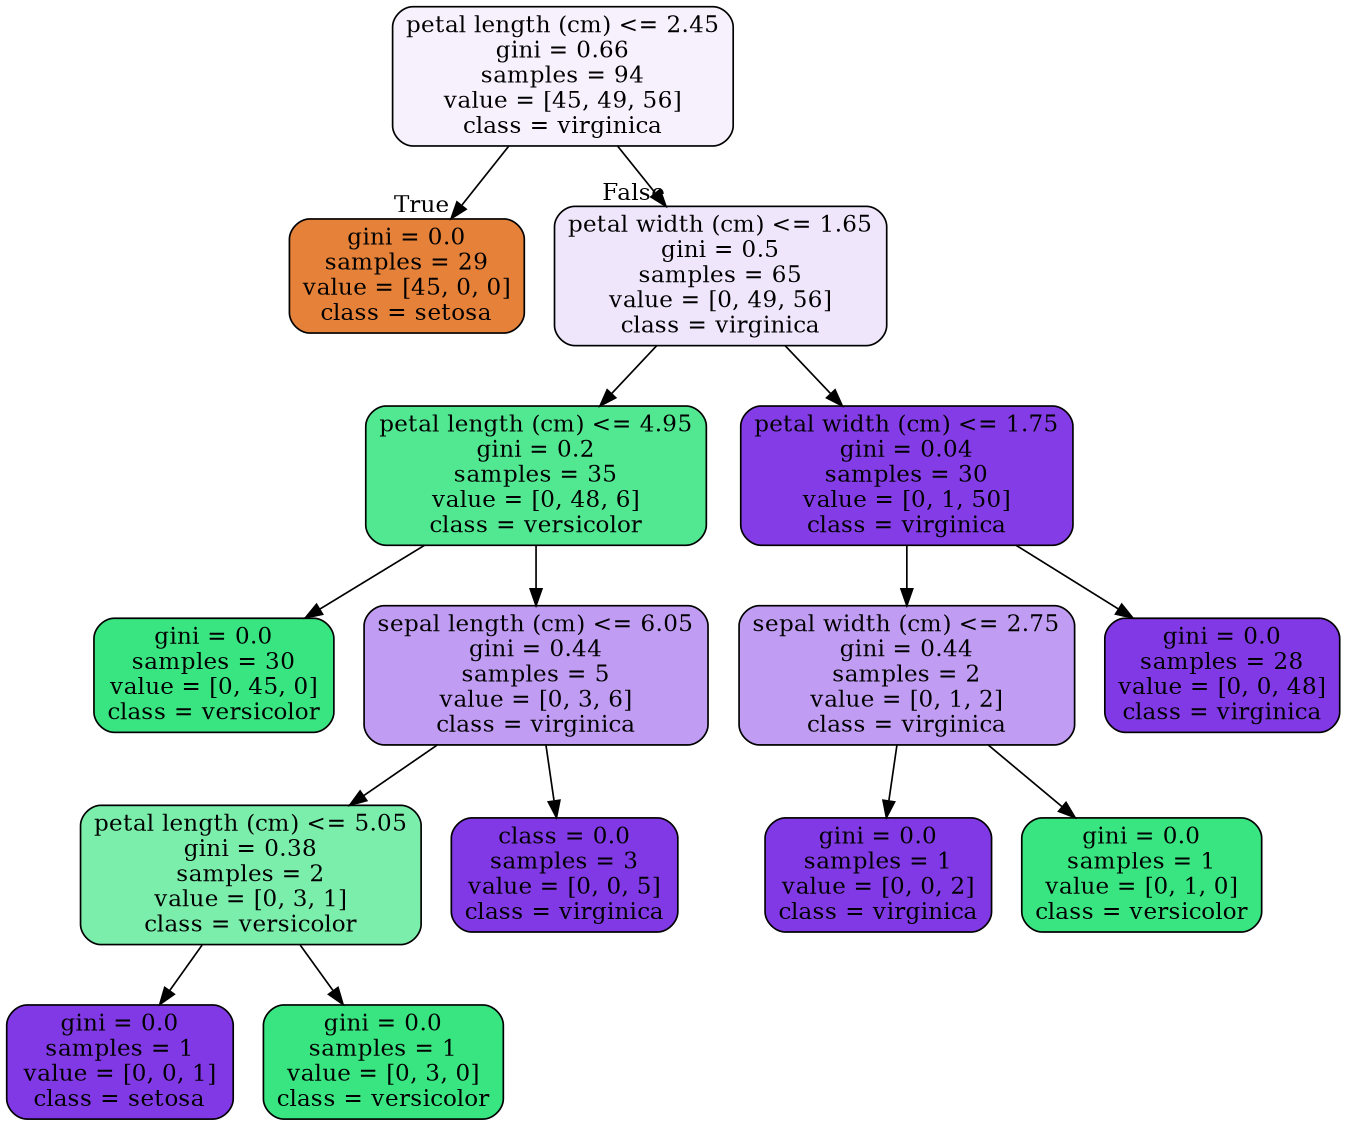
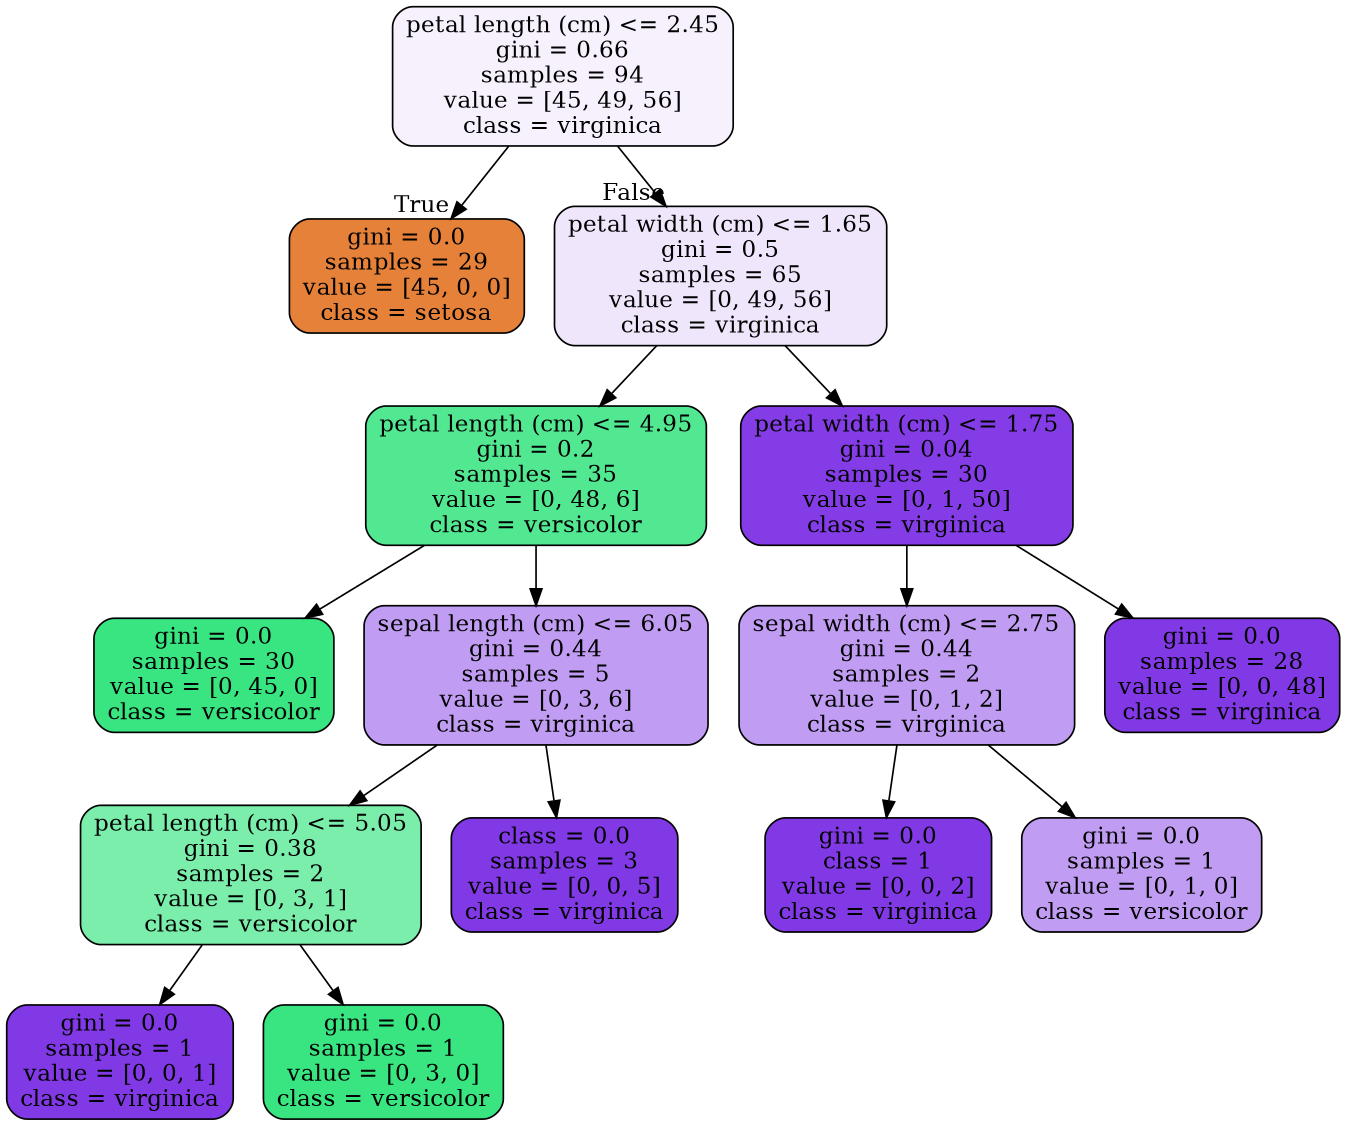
(878, 875) -> (878, 875)
(1142, 875) -> (1142, 875)
(120, 1062) -> (120, 1062)
